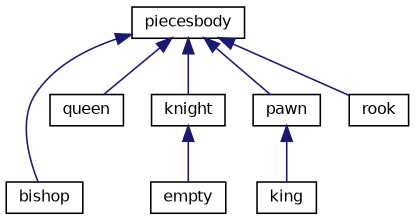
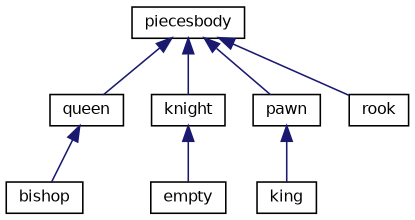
(38, 91) -> (62, 161)
